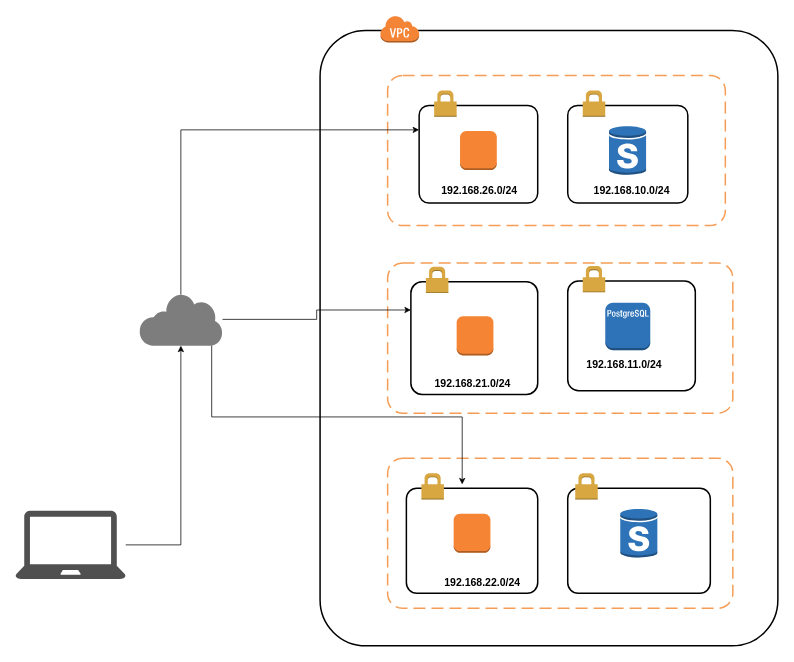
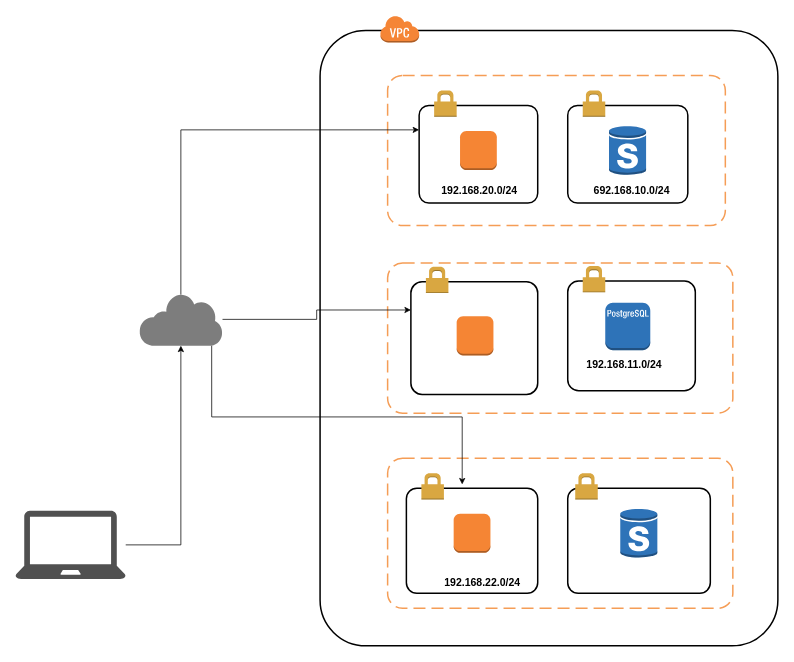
(479, 190) -> (479, 190)
(632, 190) -> (632, 190)
(472, 383) -> none
